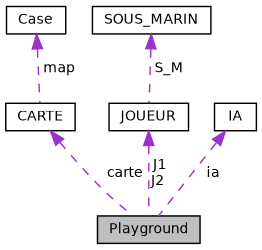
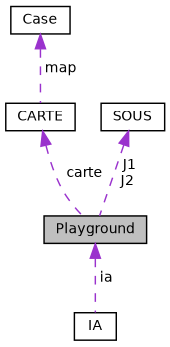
(152, 20) -> none
(149, 117) -> (133, 117)
(187, 179) -> (95, 286)
